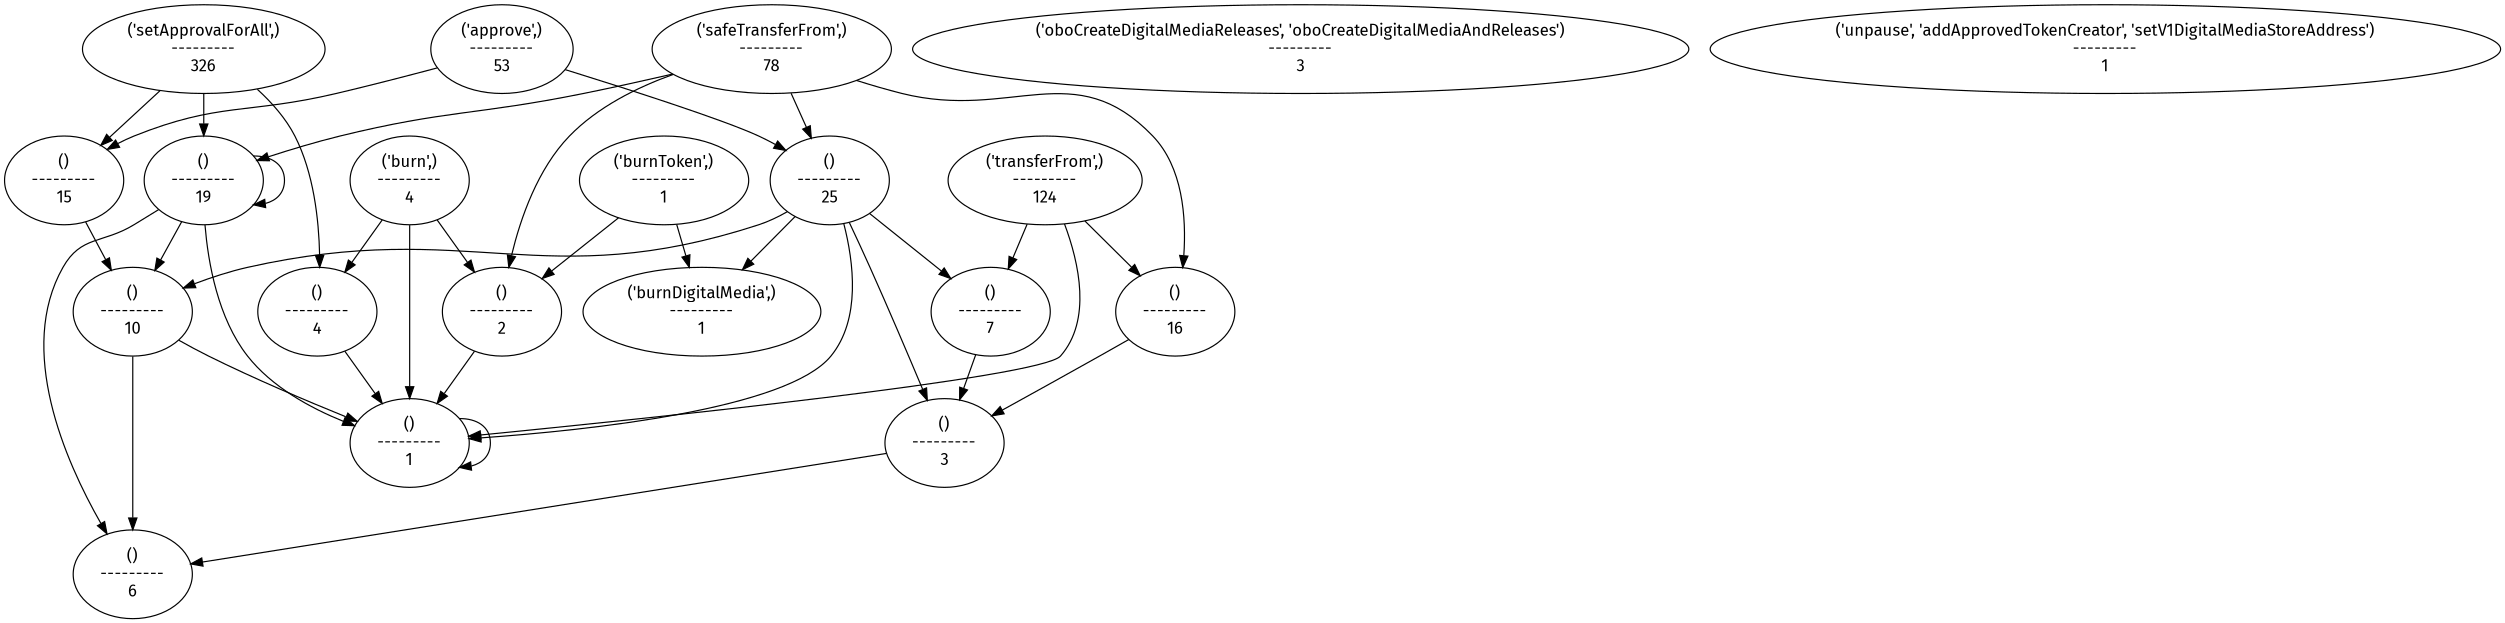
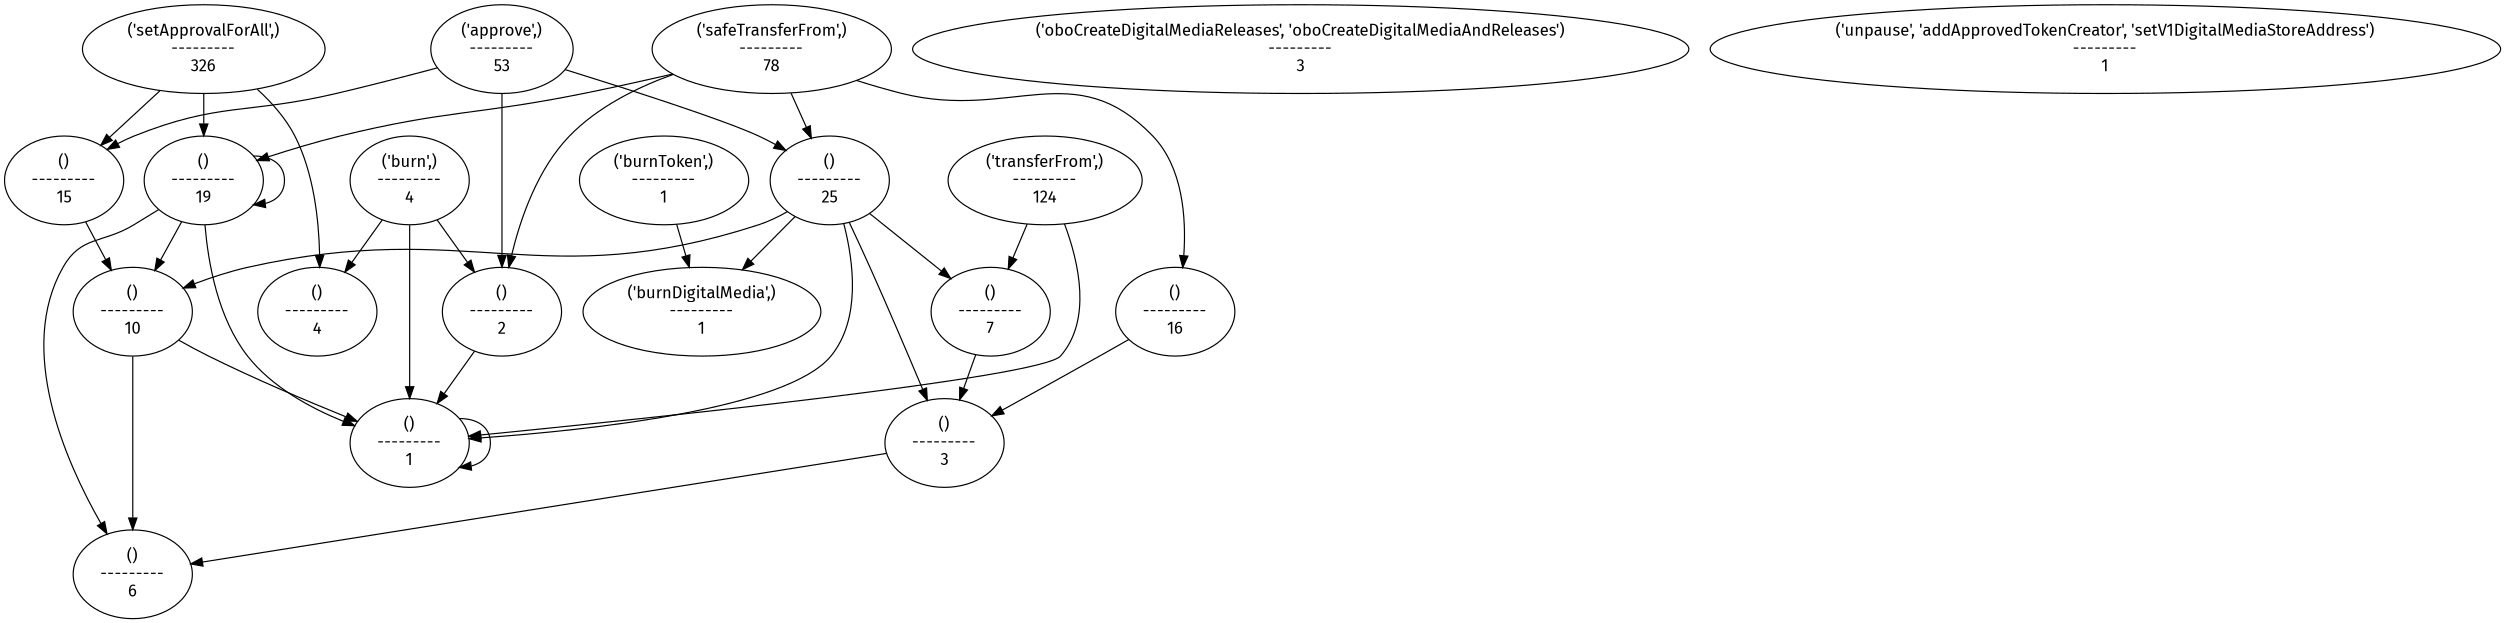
(585, 244) -> (502, 175)
(1108, 244) -> none
(360, 372) -> none
